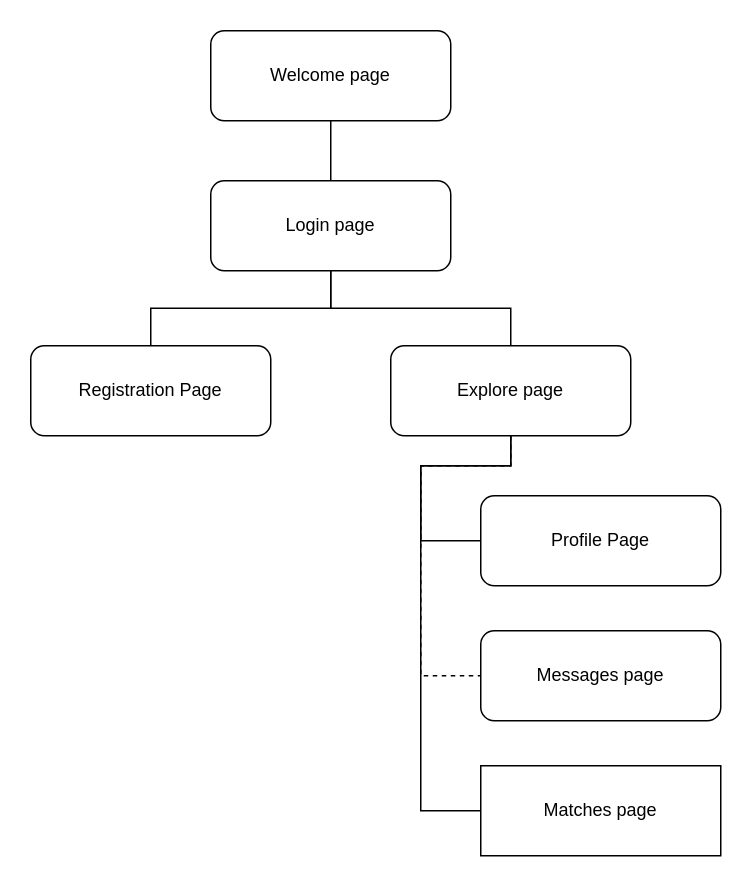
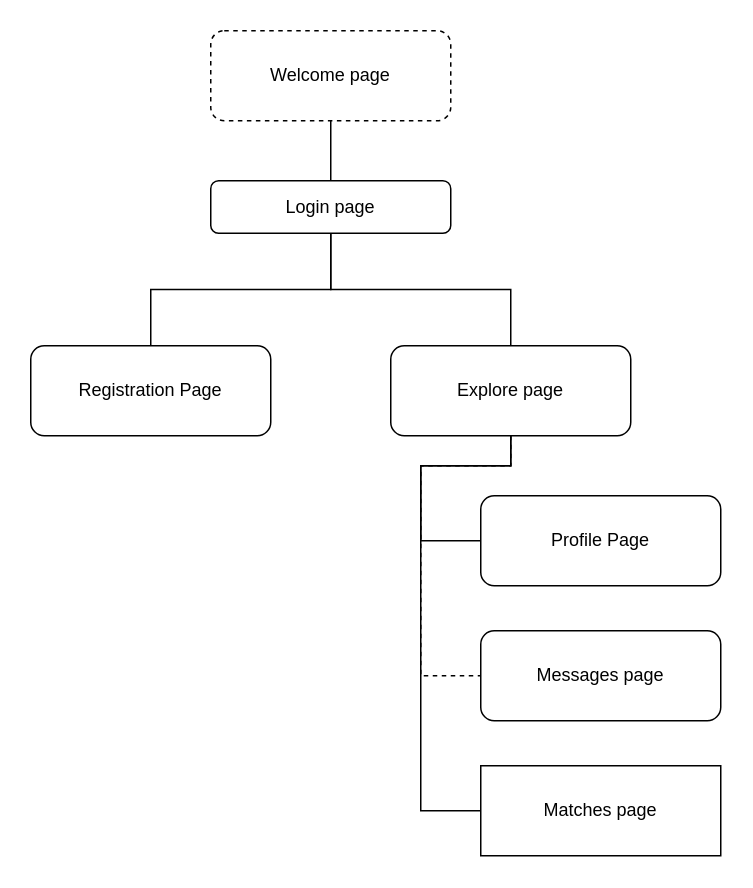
(331, 76) -> (331, 76)
(331, 226) -> (331, 207)
